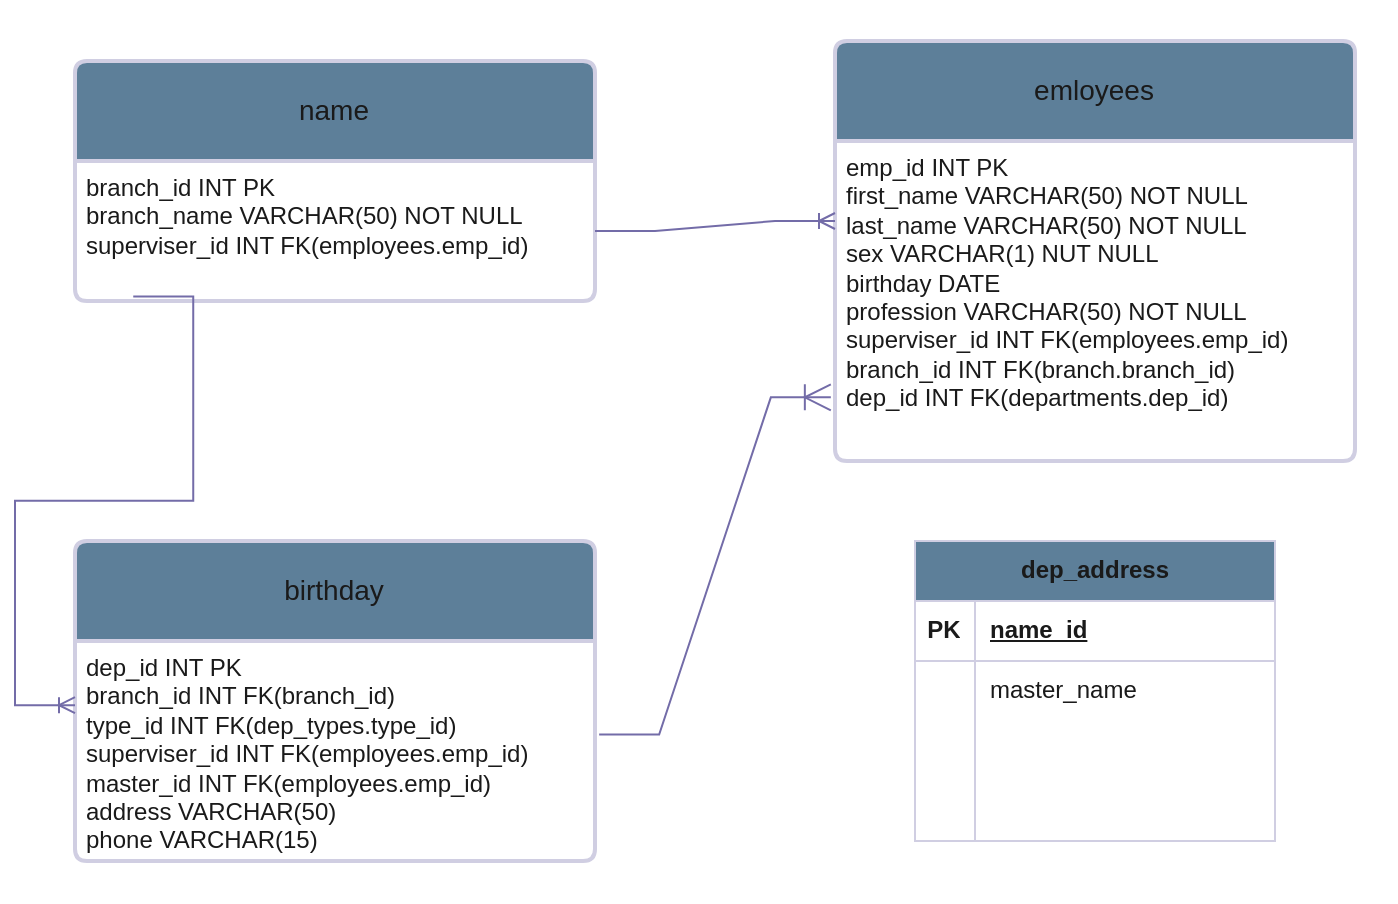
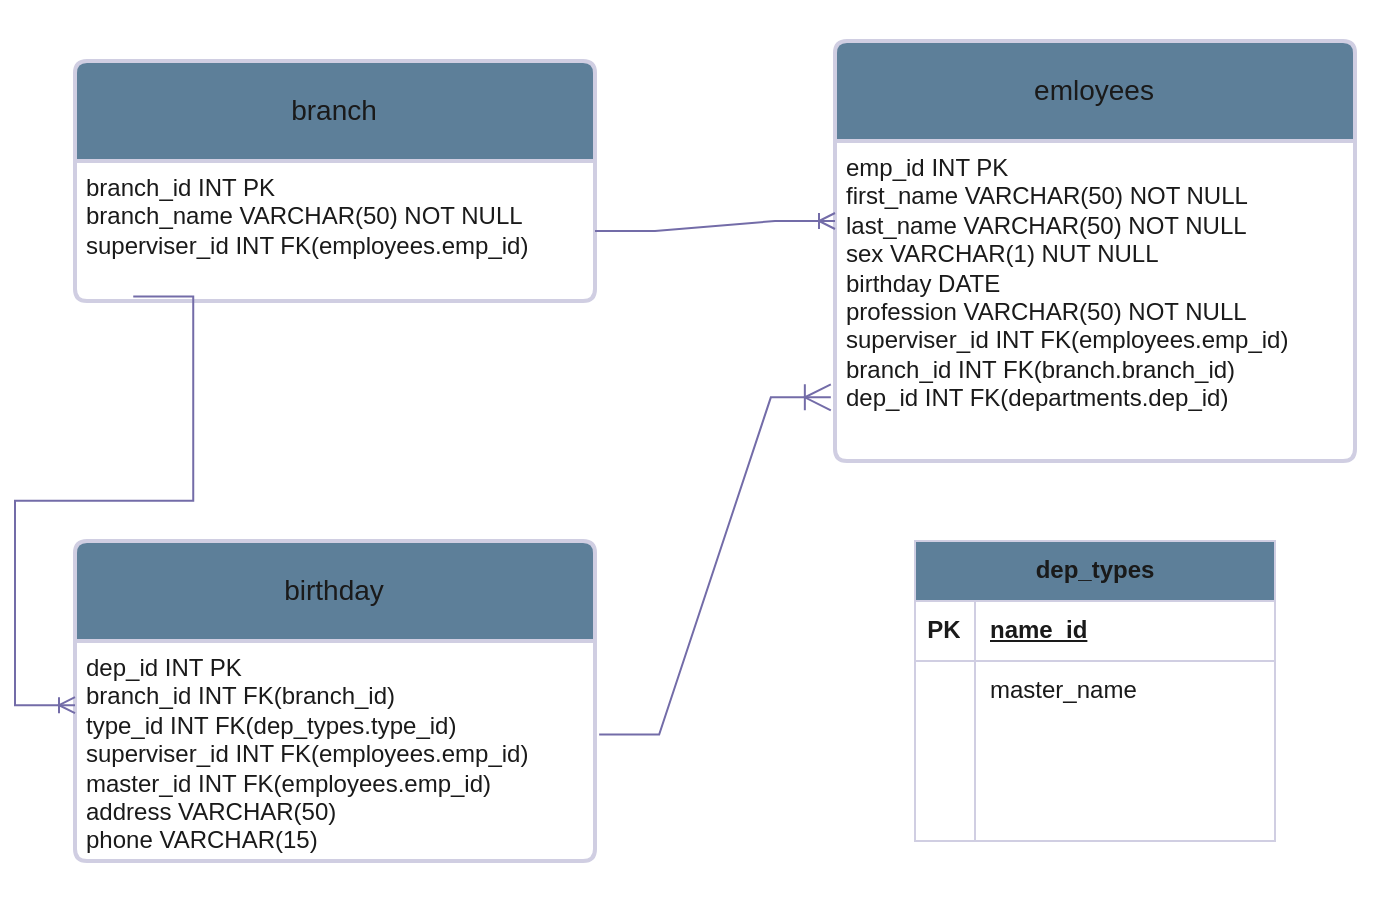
(335, 111) -> (335, 111)
(1096, 571) -> (1096, 571)
